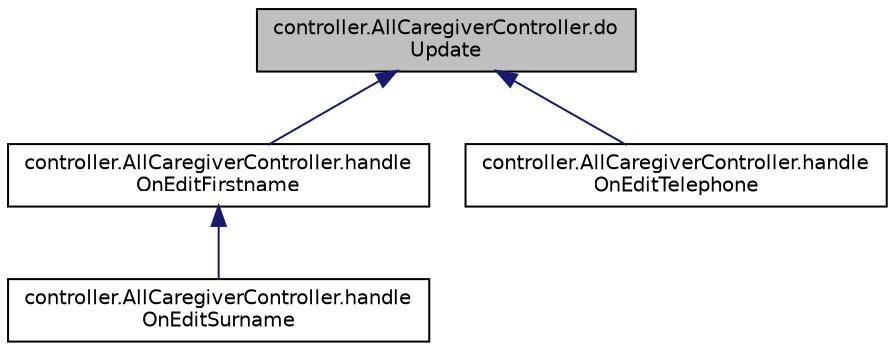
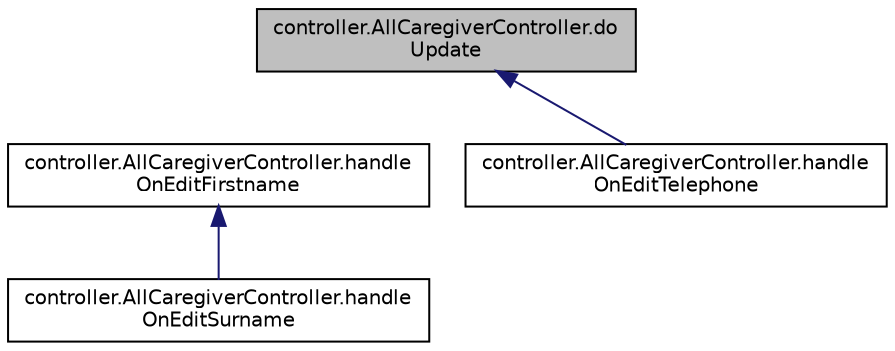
(324, 113) -> none
